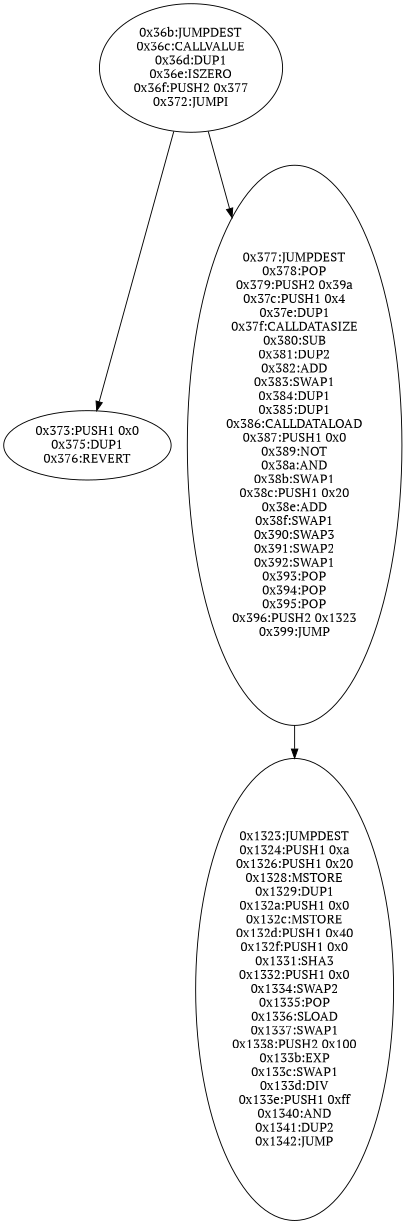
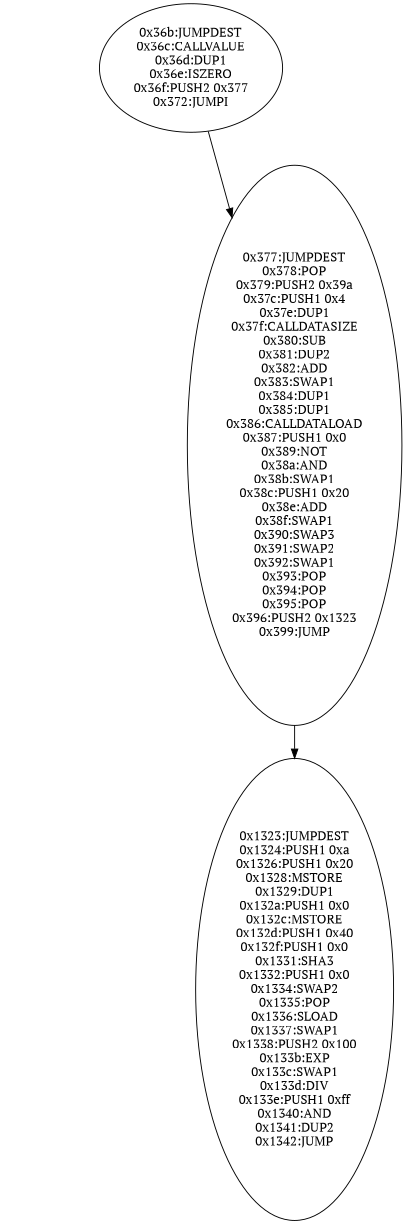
(87, 445) -> none
